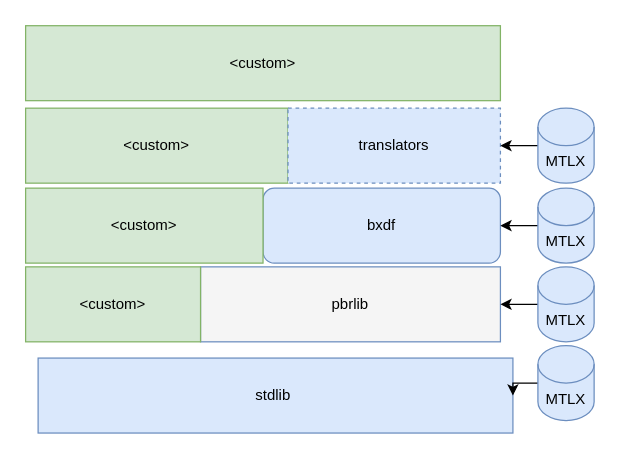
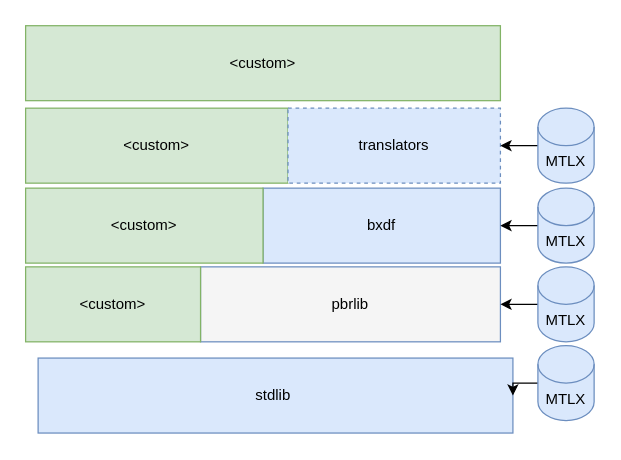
(382, 226) -> (382, 226)
